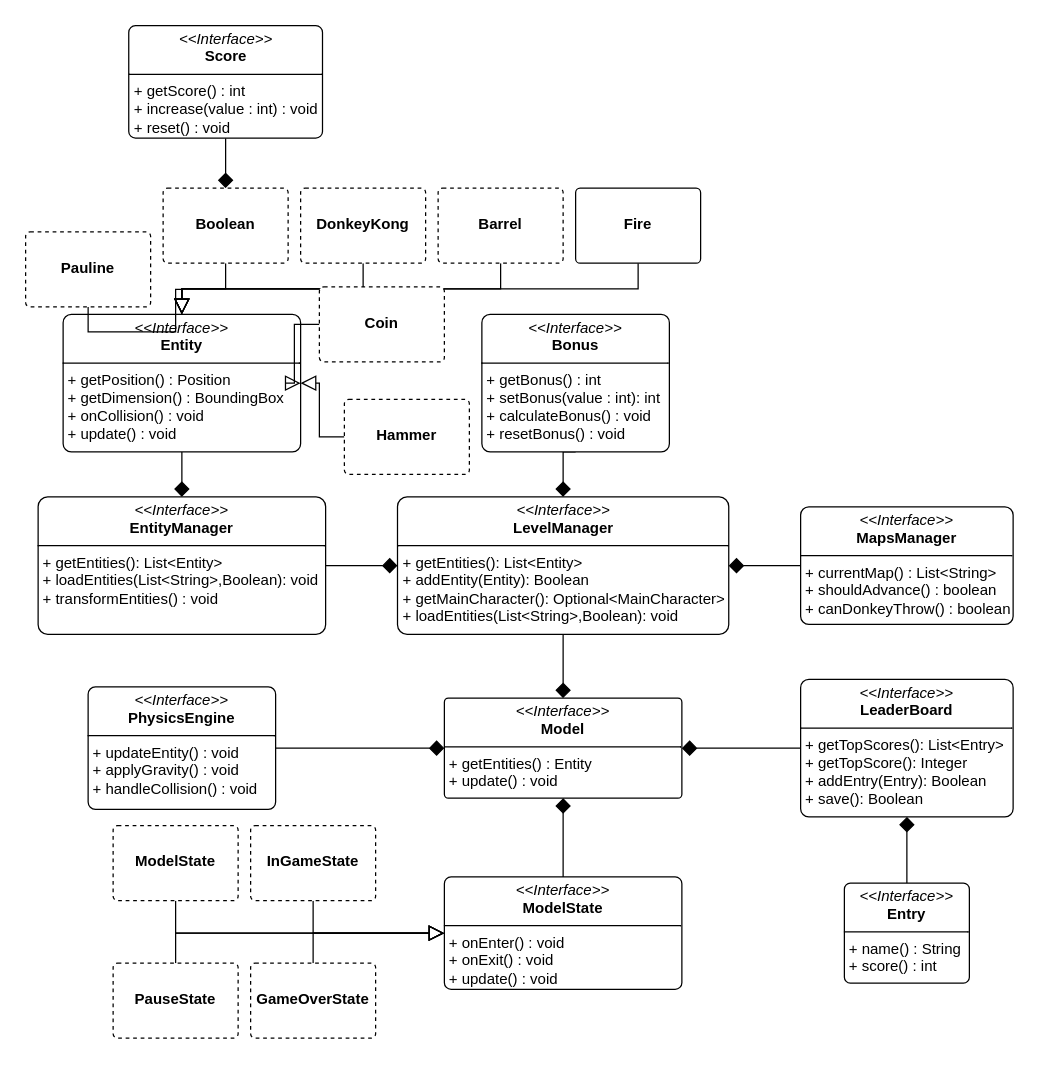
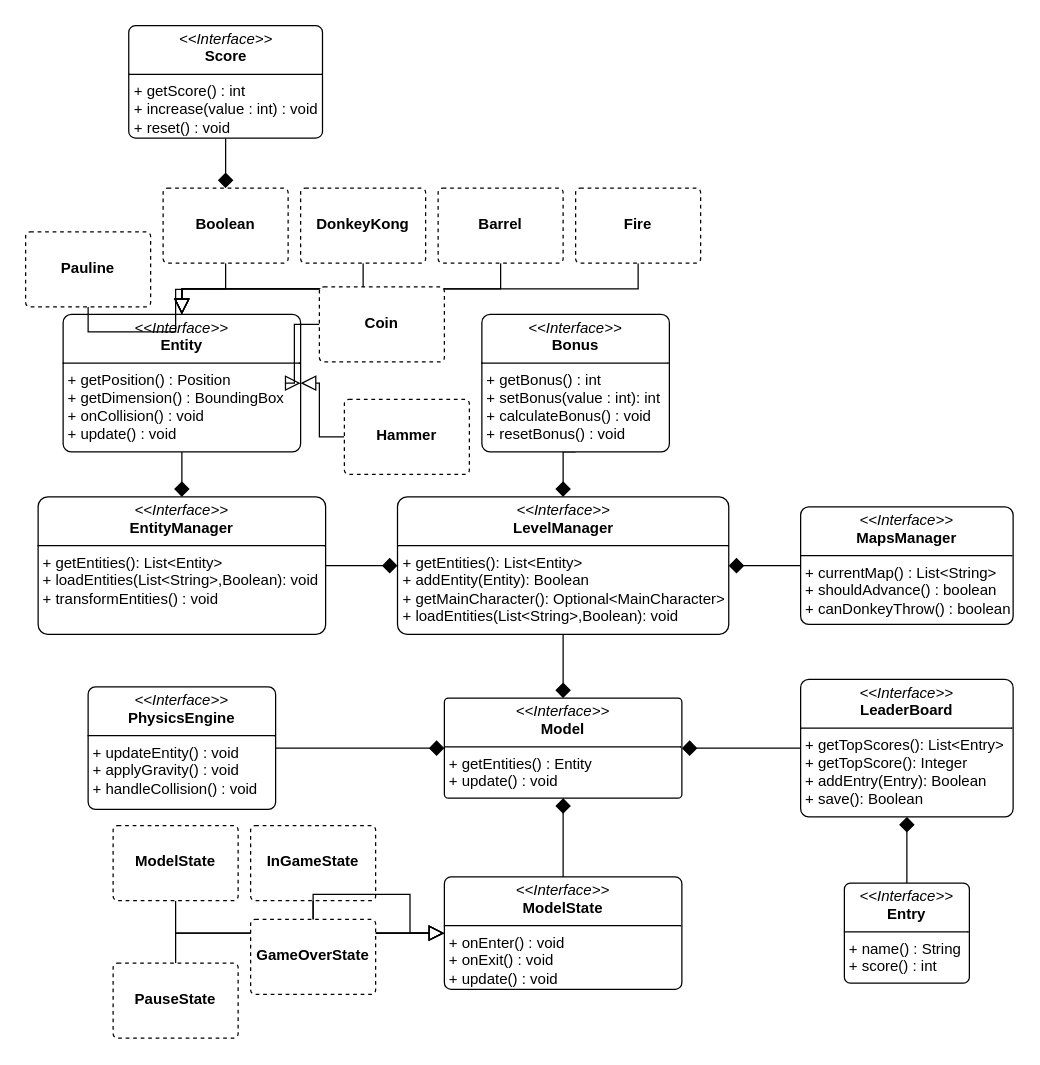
(638, 226) -> (638, 226)
(313, 1001) -> (313, 957)
